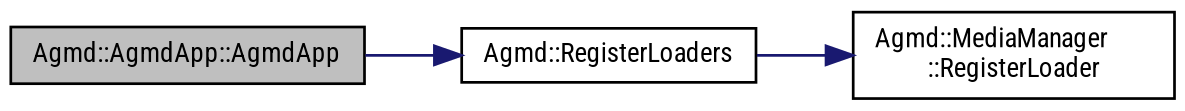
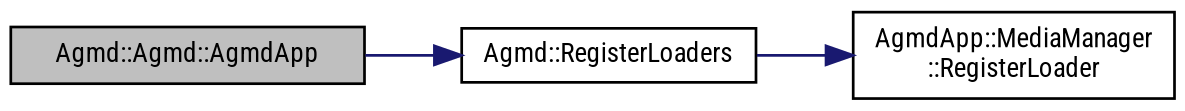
(188, 55) -> (188, 55)
(1014, 55) -> (1014, 55)
